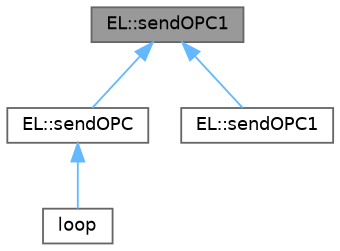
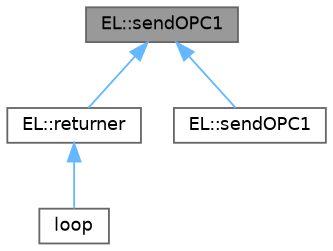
(78, 125) -> (74, 125)
